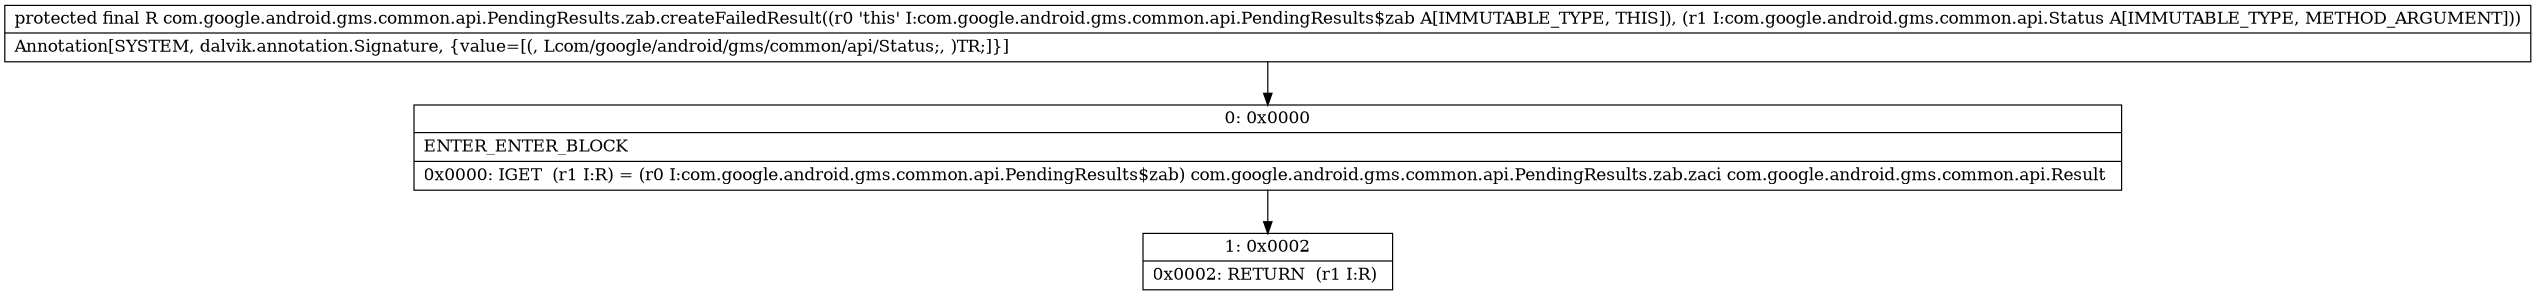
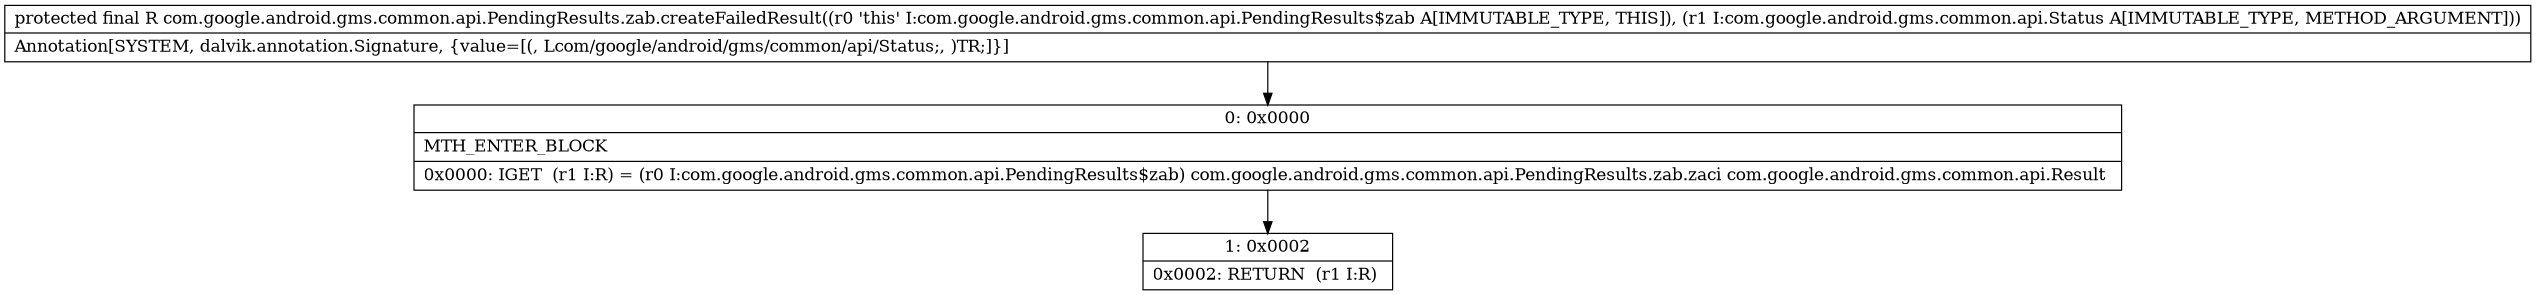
(526, 146) -> (516, 146)
